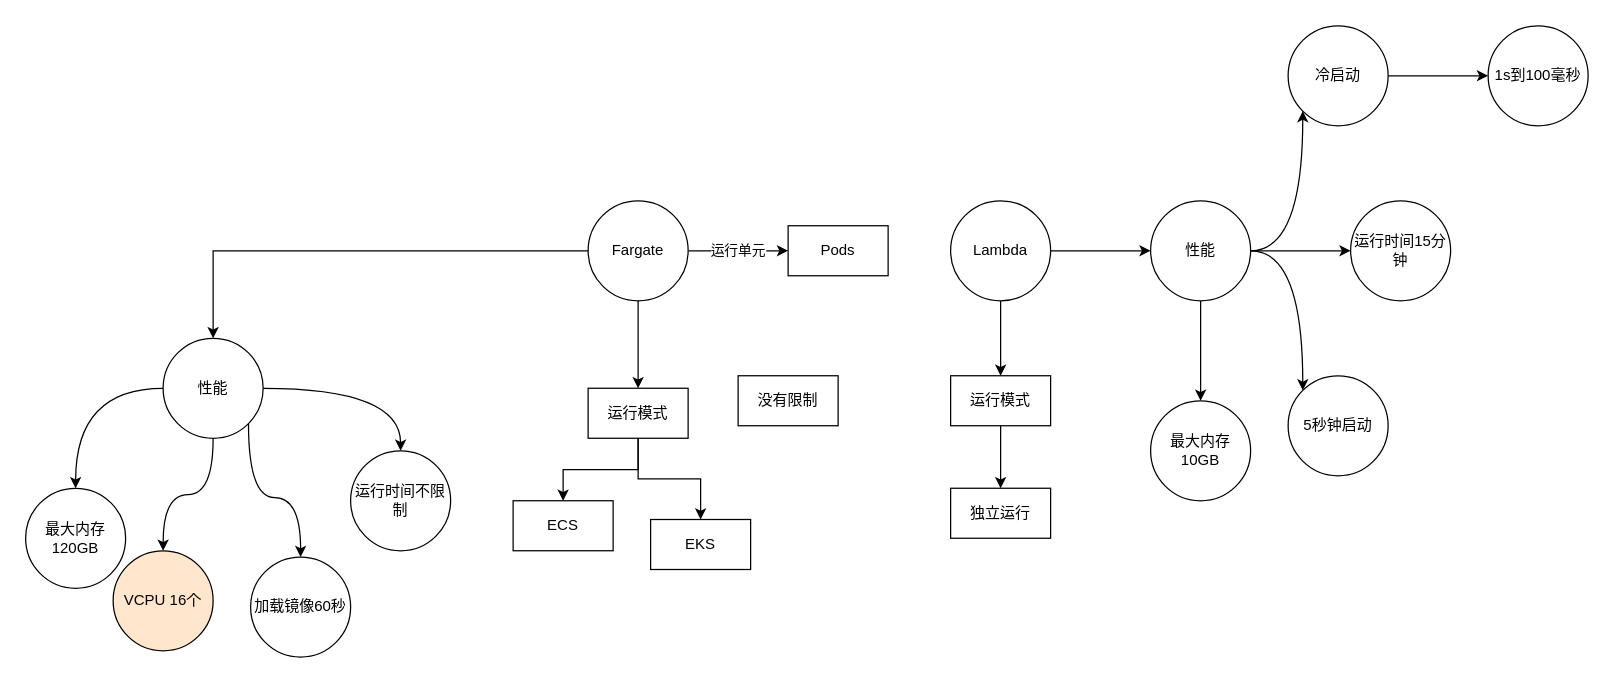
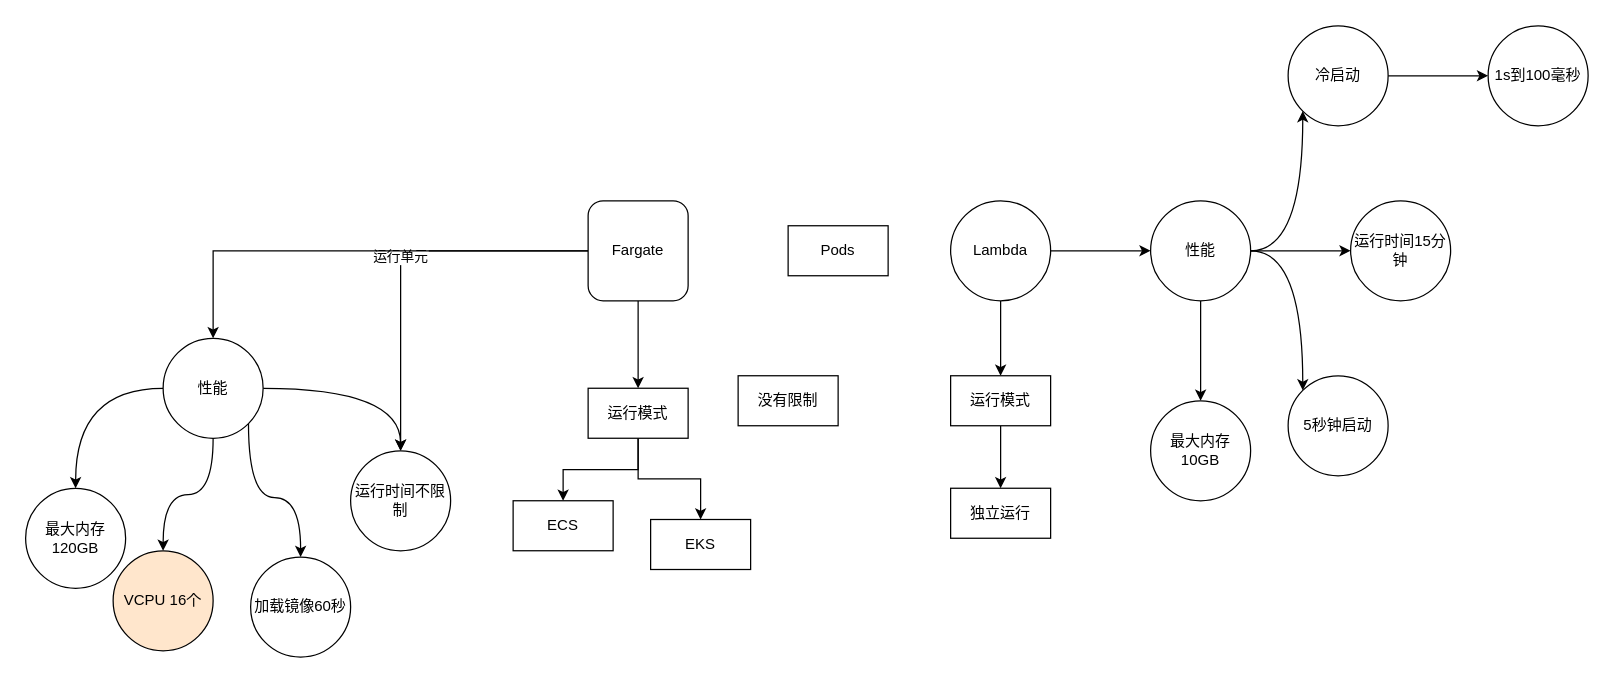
(638, 251) -> (638, 251)
(734, 251) -> (401, 341)
